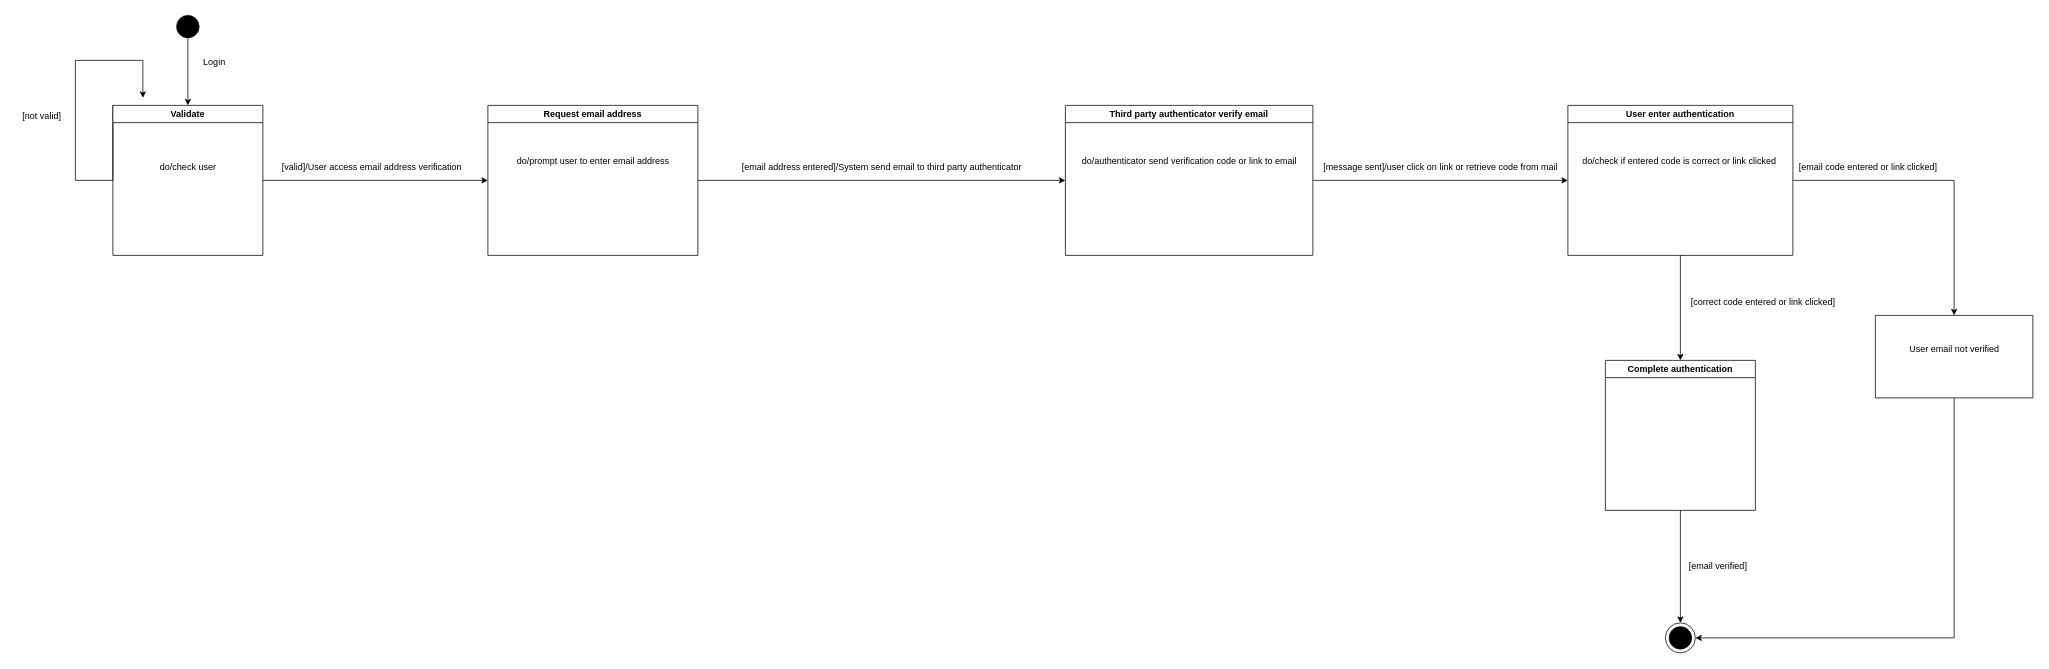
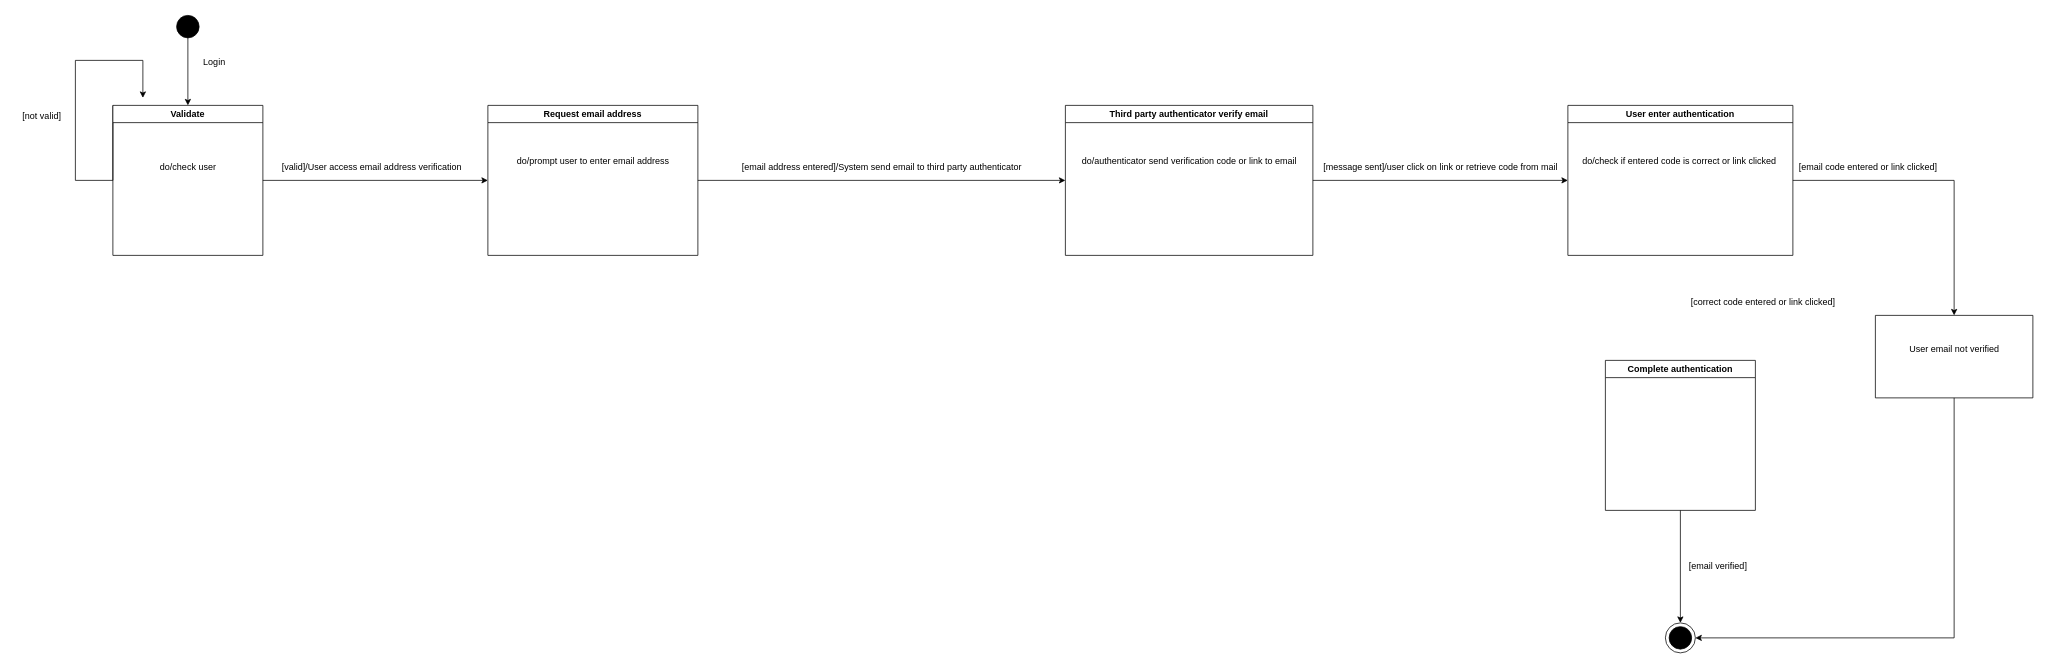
(1680, 306) -> none
